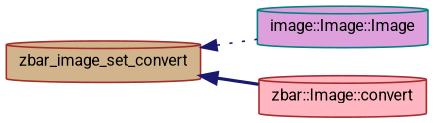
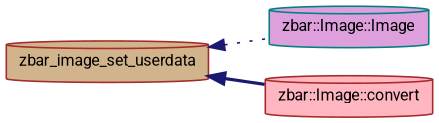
(343, 27) -> (349, 27)
(103, 62) -> (107, 62)
